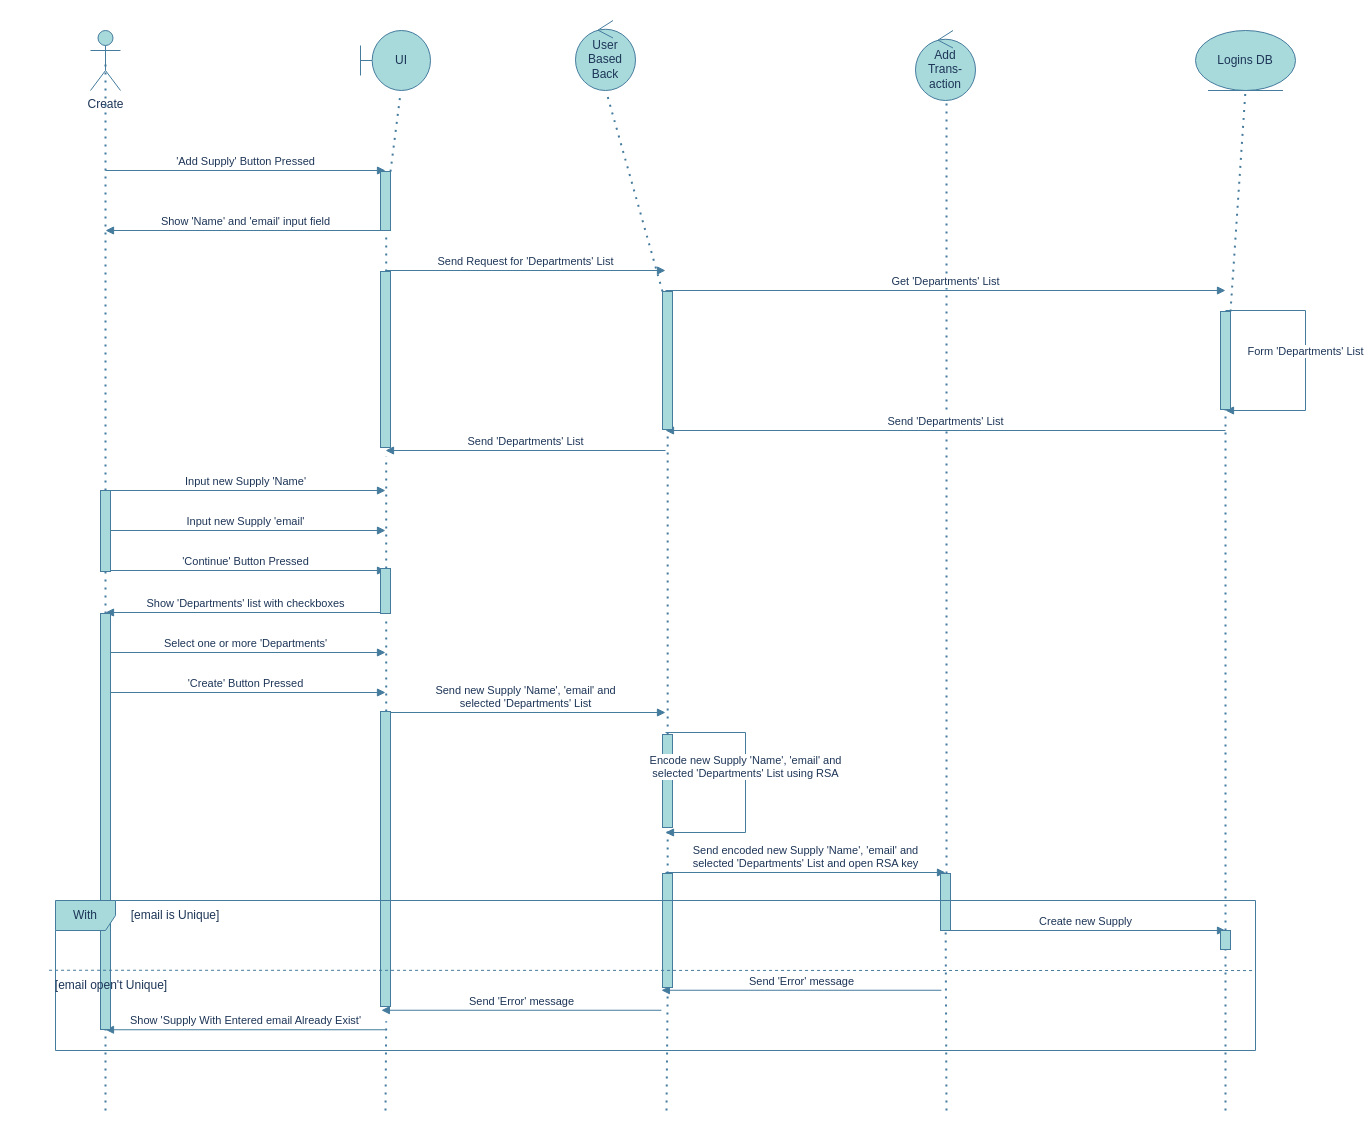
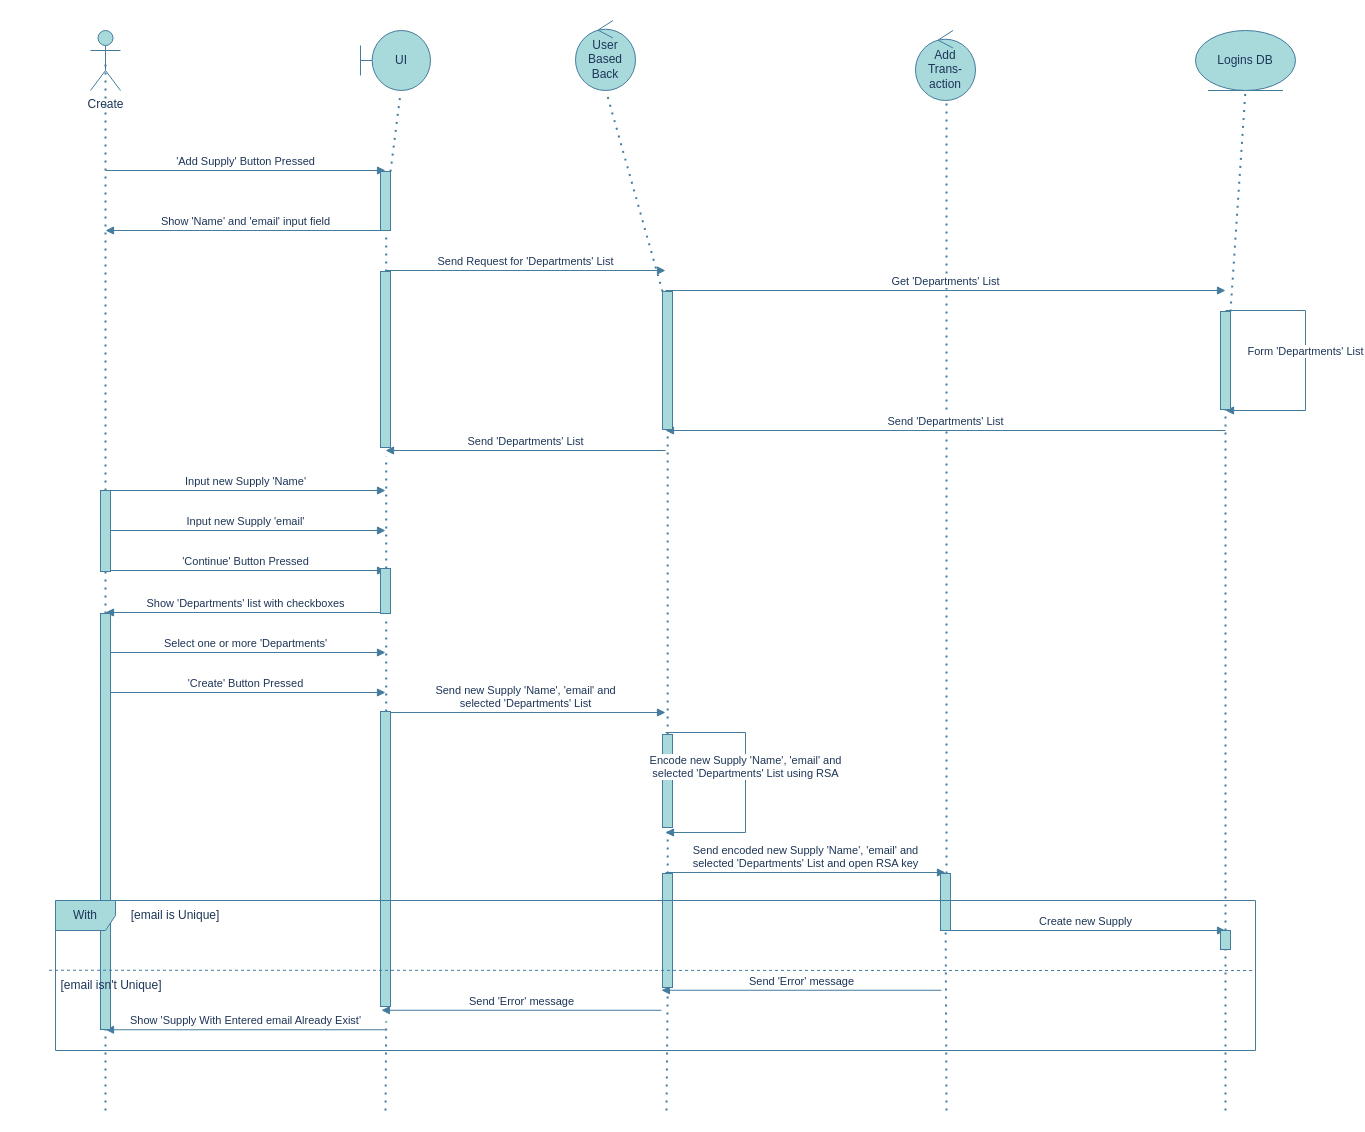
(112, 986) -> (112, 986)
